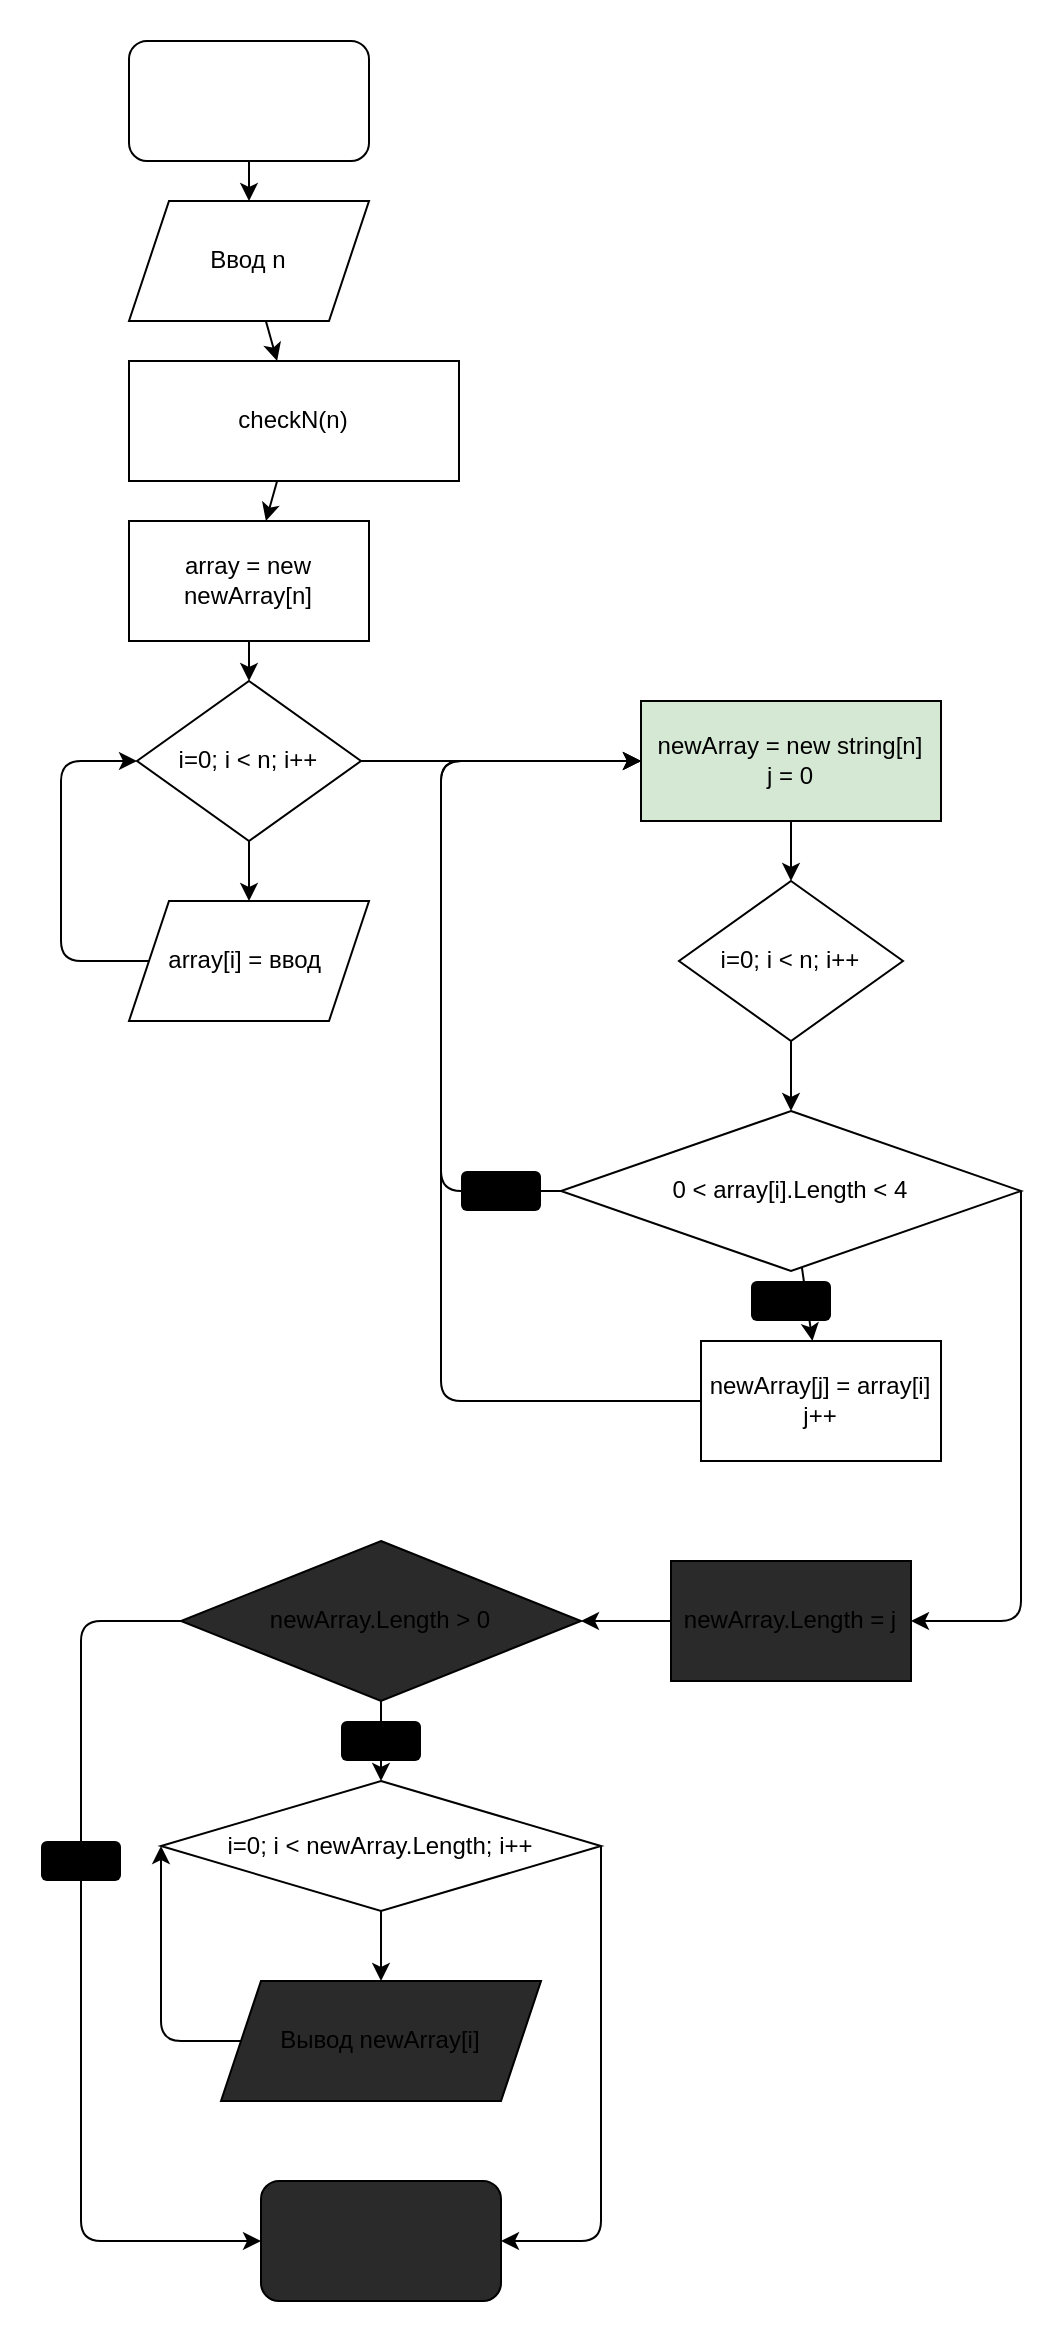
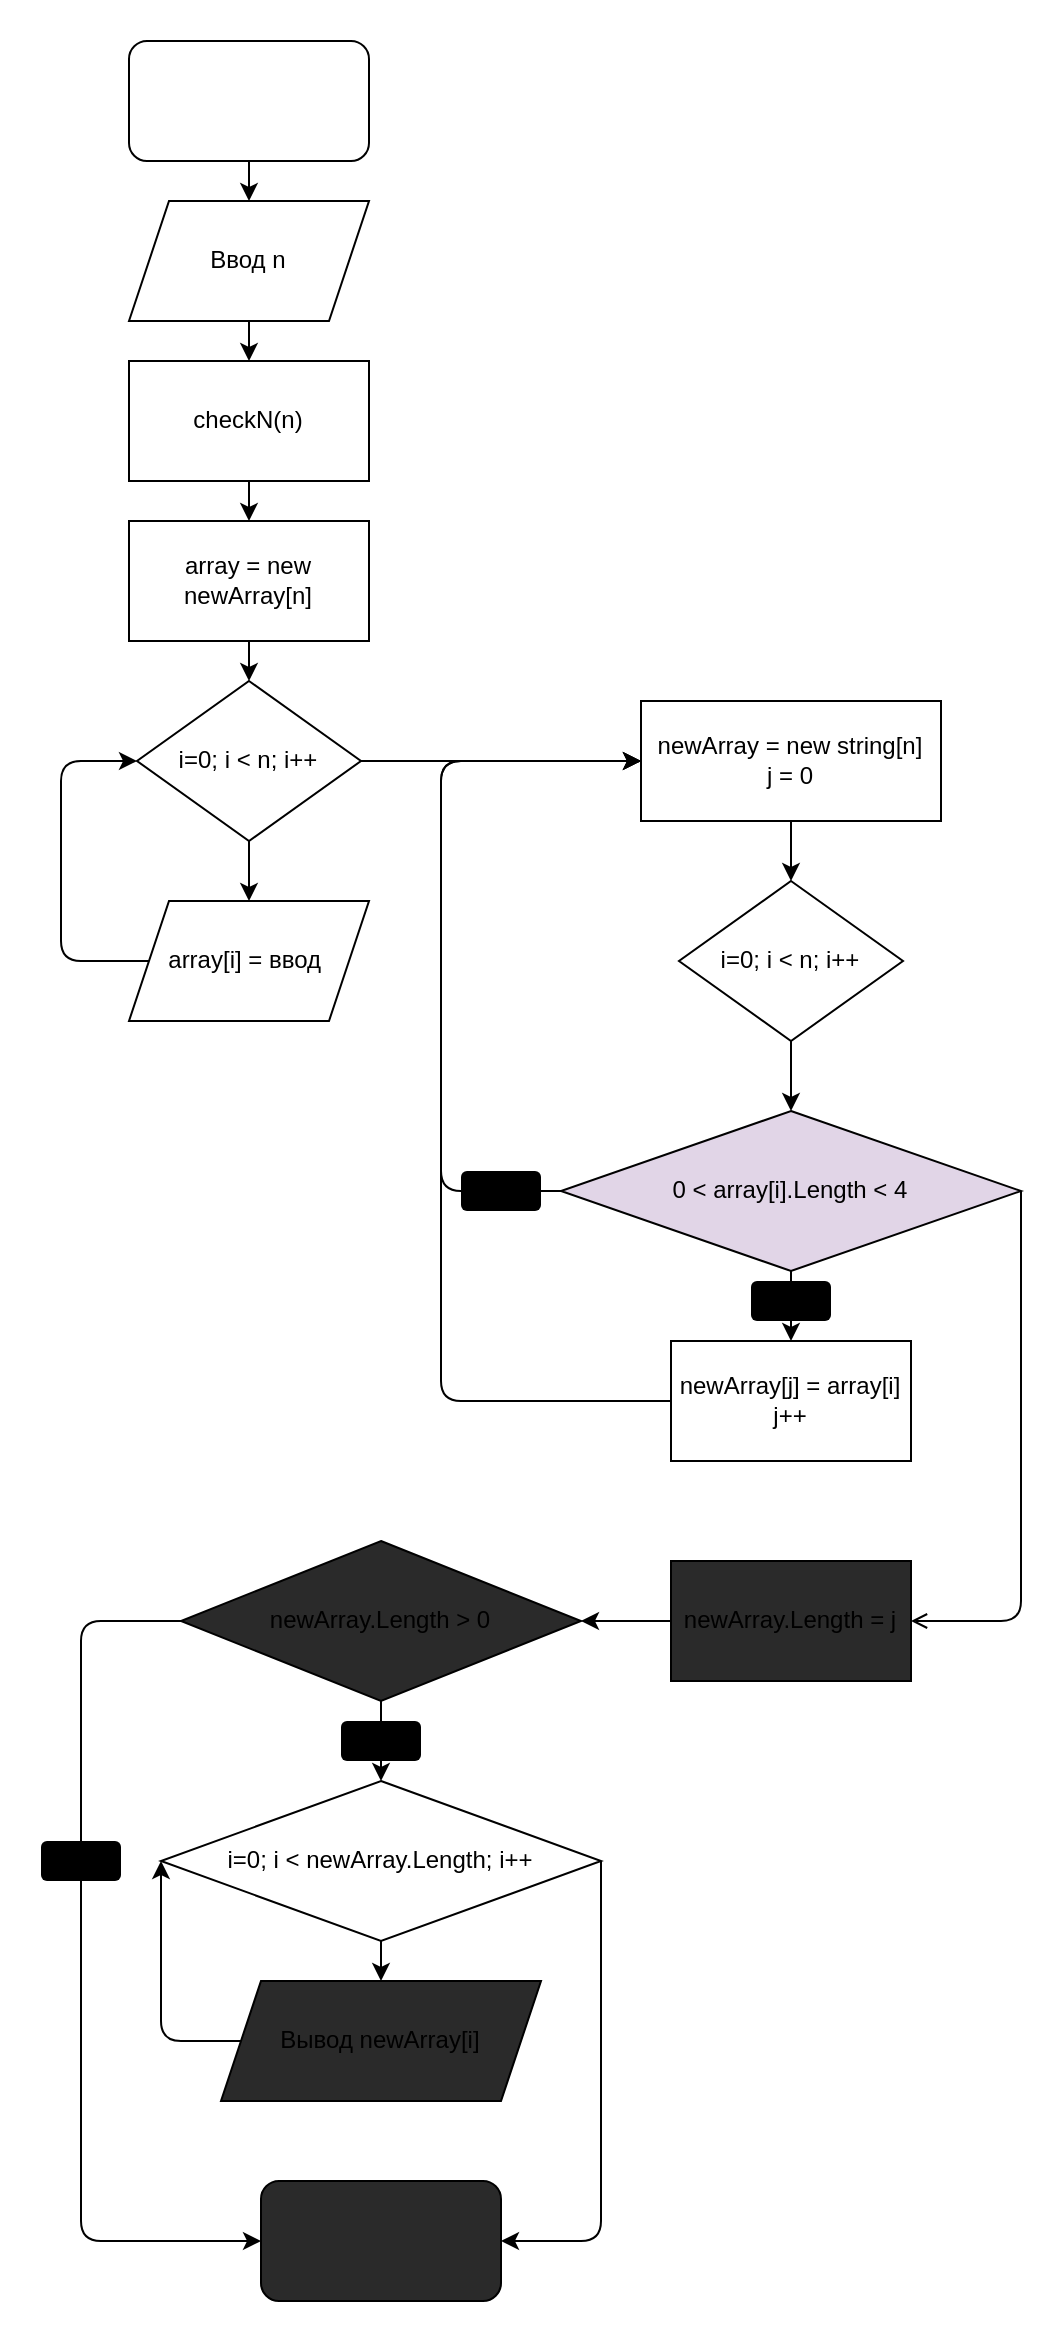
(294, 421) -> (249, 421)
(791, 761) -> (791, 761)
(791, 1191) -> (791, 1191)
(821, 1401) -> (791, 1401)
(923, 1621) -> (921, 1621)
(381, 1846) -> (381, 1861)
